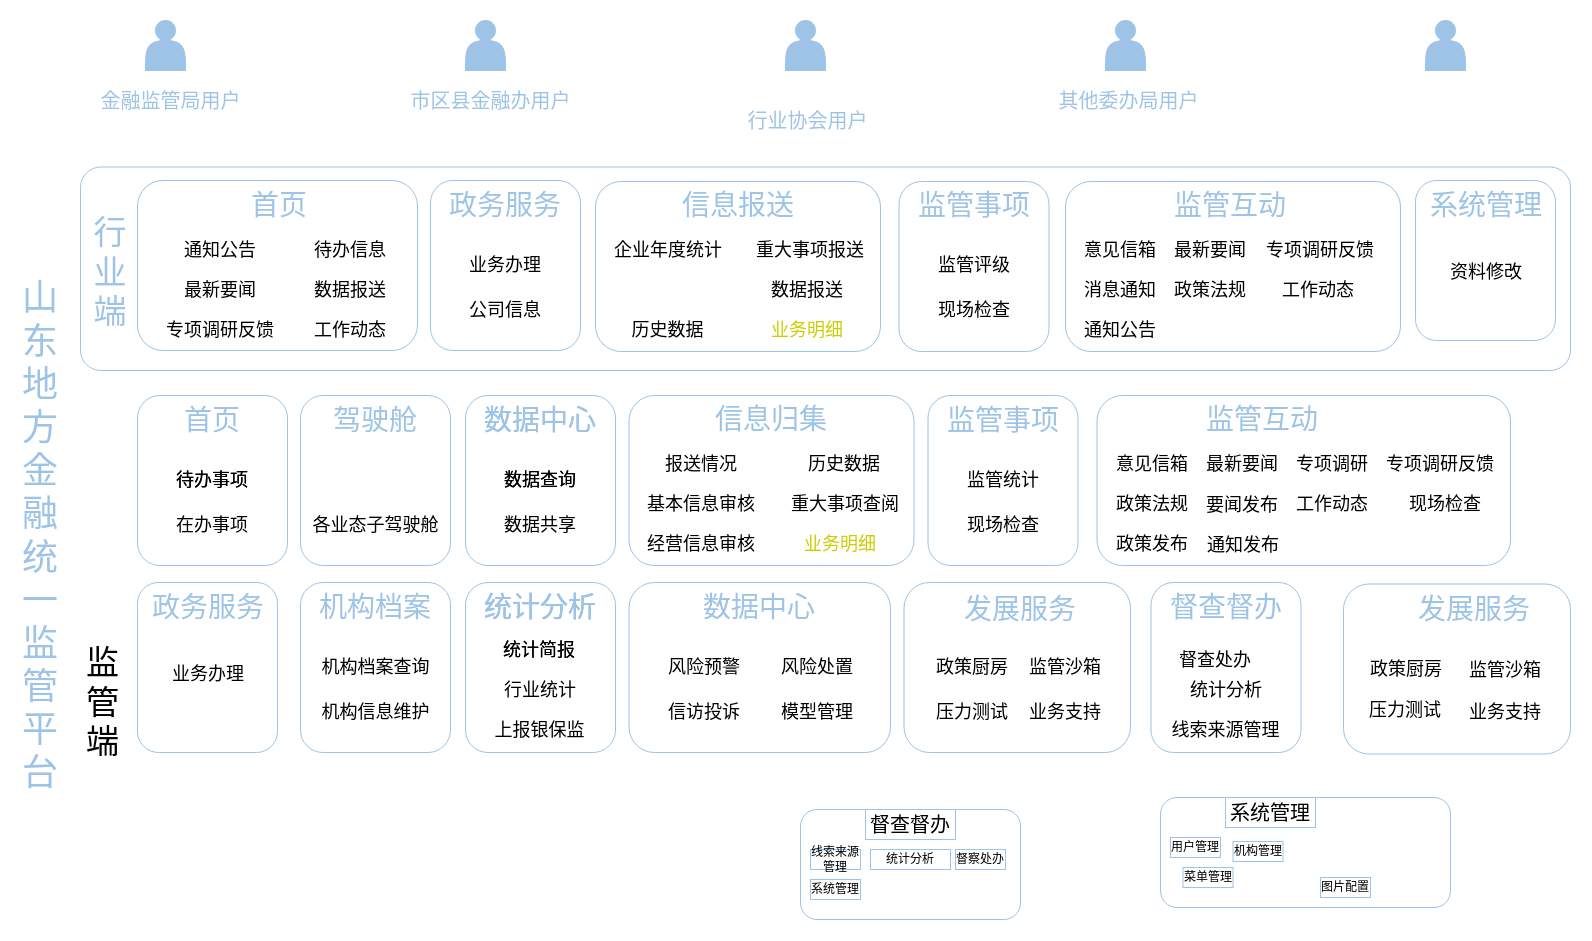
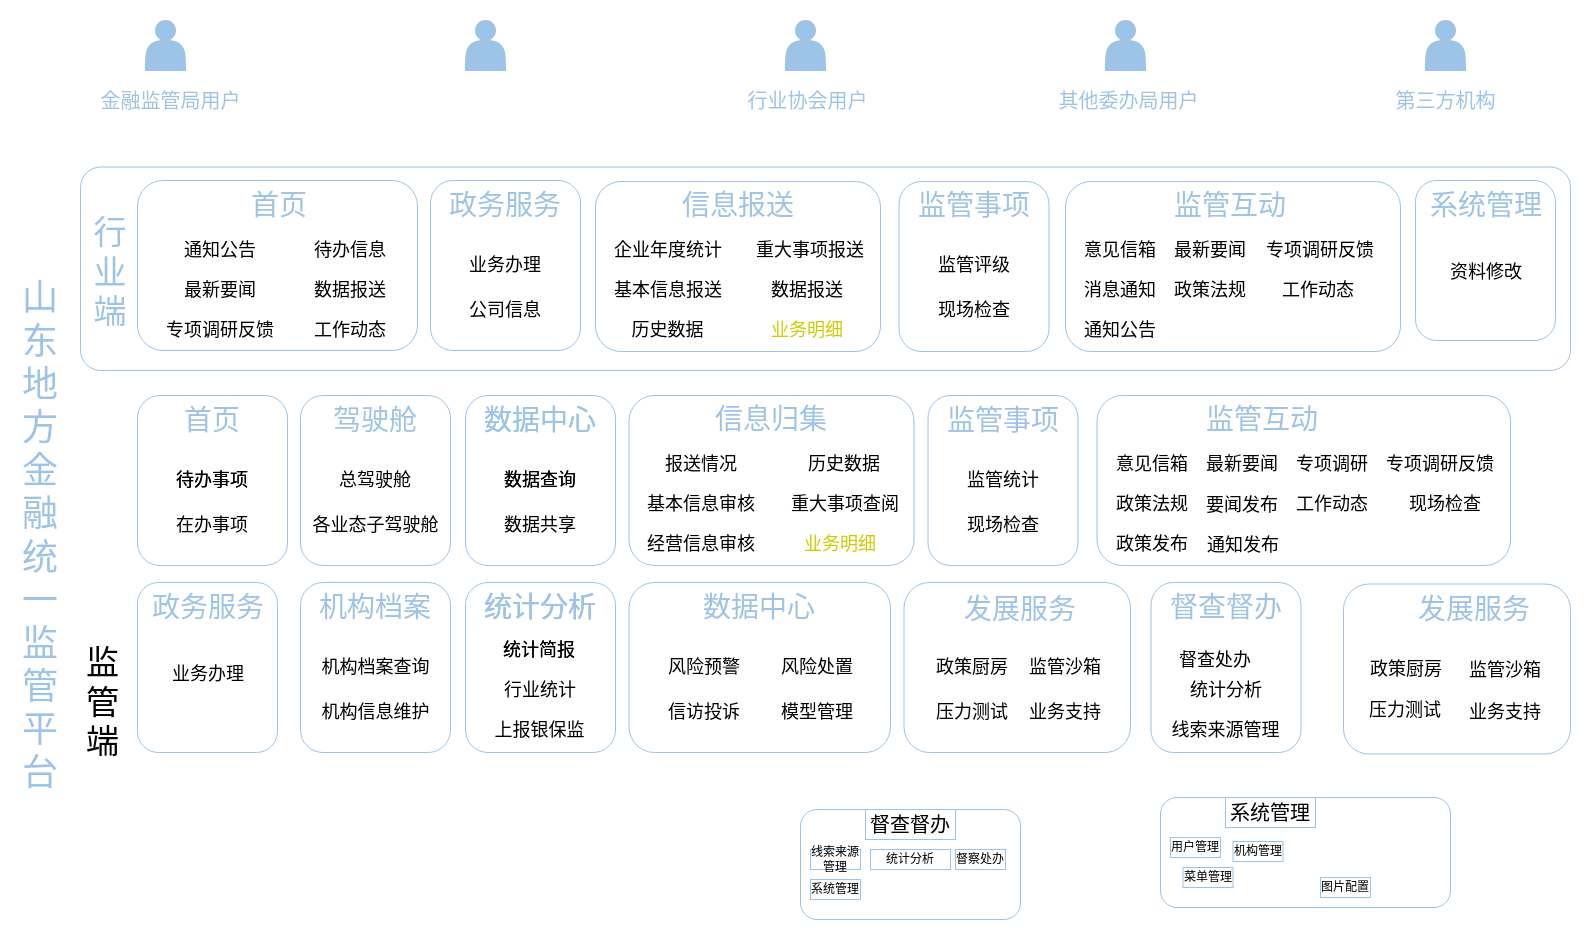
(491, 101) -> none
none -> (1446, 101)
(807, 121) -> (807, 101)
none -> (668, 291)
none -> (376, 481)
